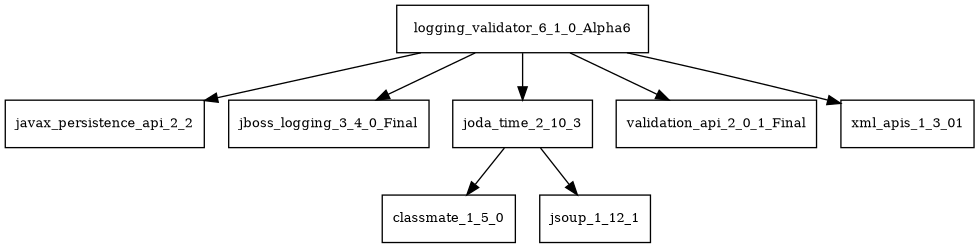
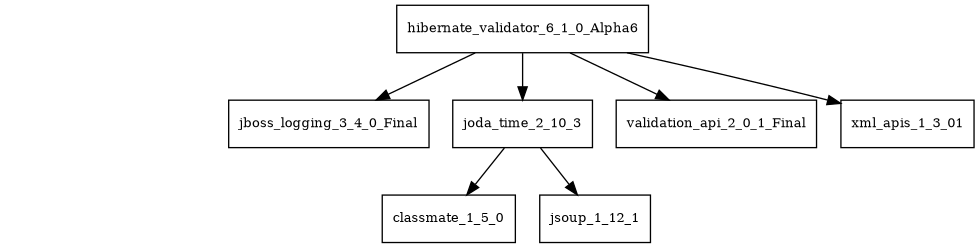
(523, 29) -> (523, 29)
(105, 124) -> none
